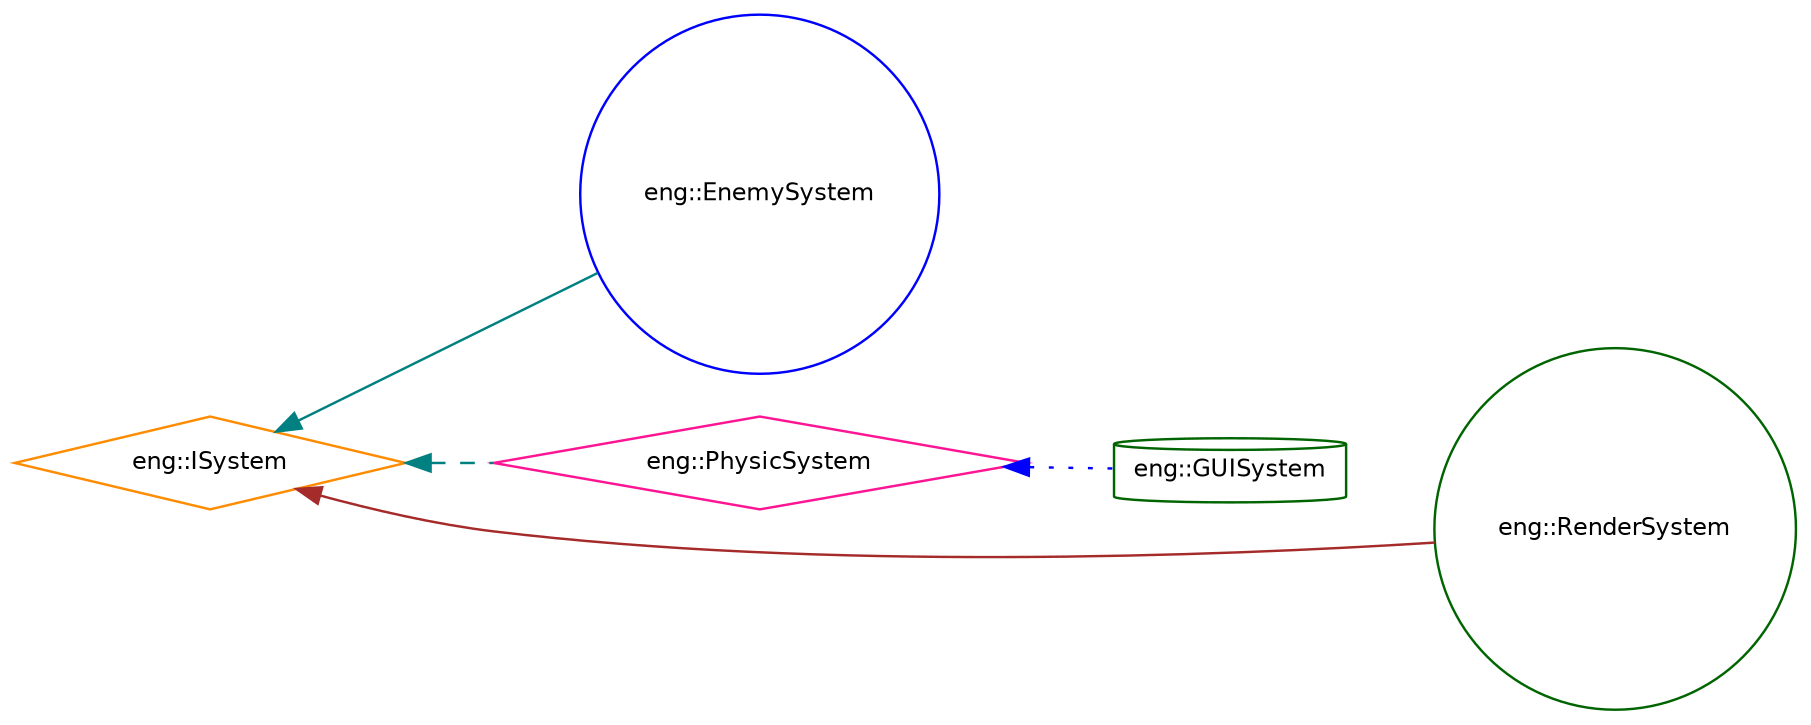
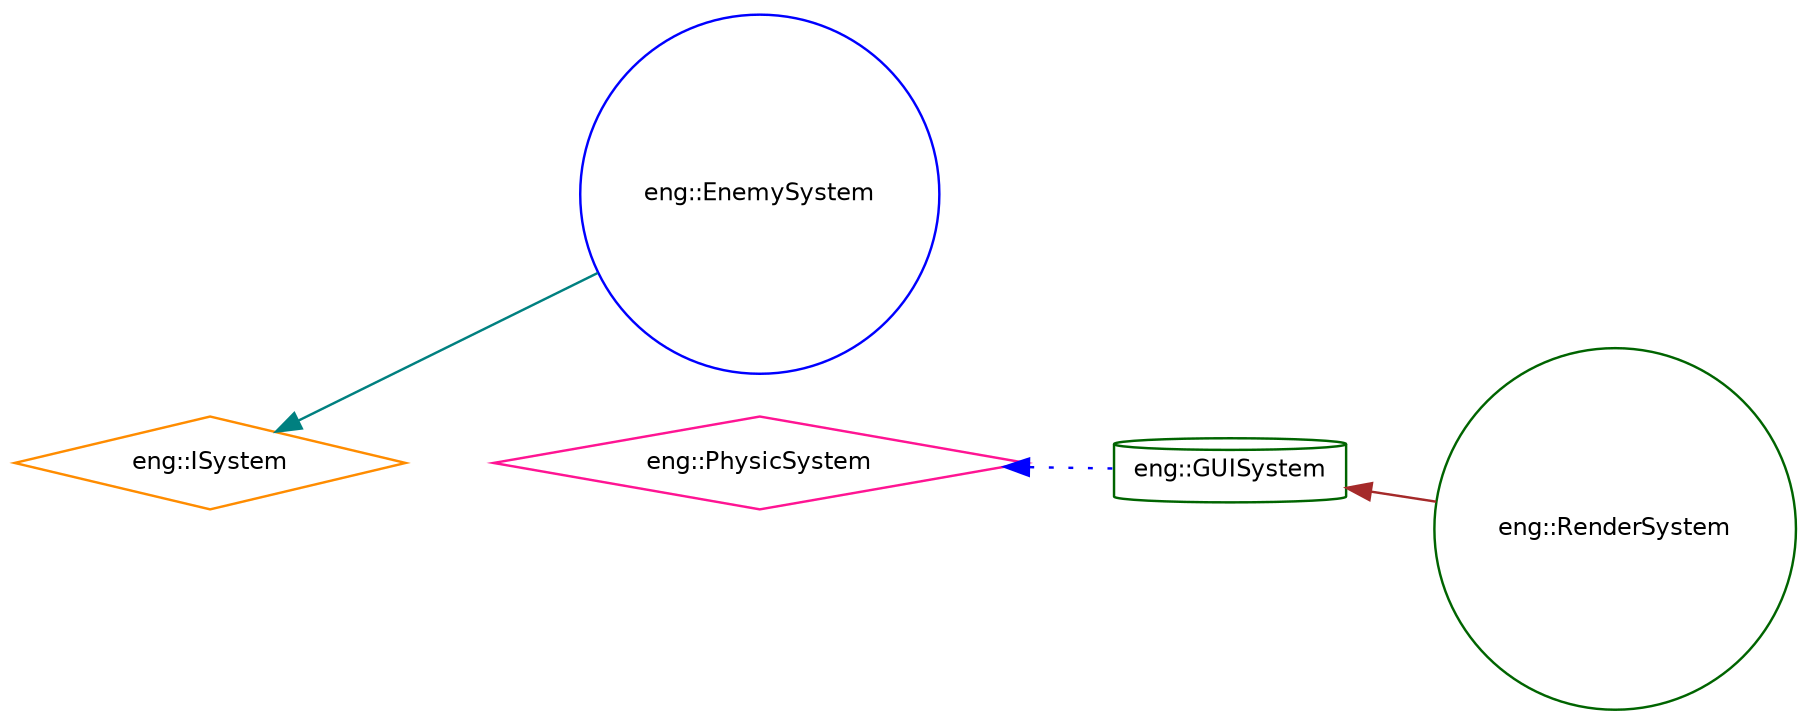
(462, 463) -> none
(875, 556) -> (1404, 497)
